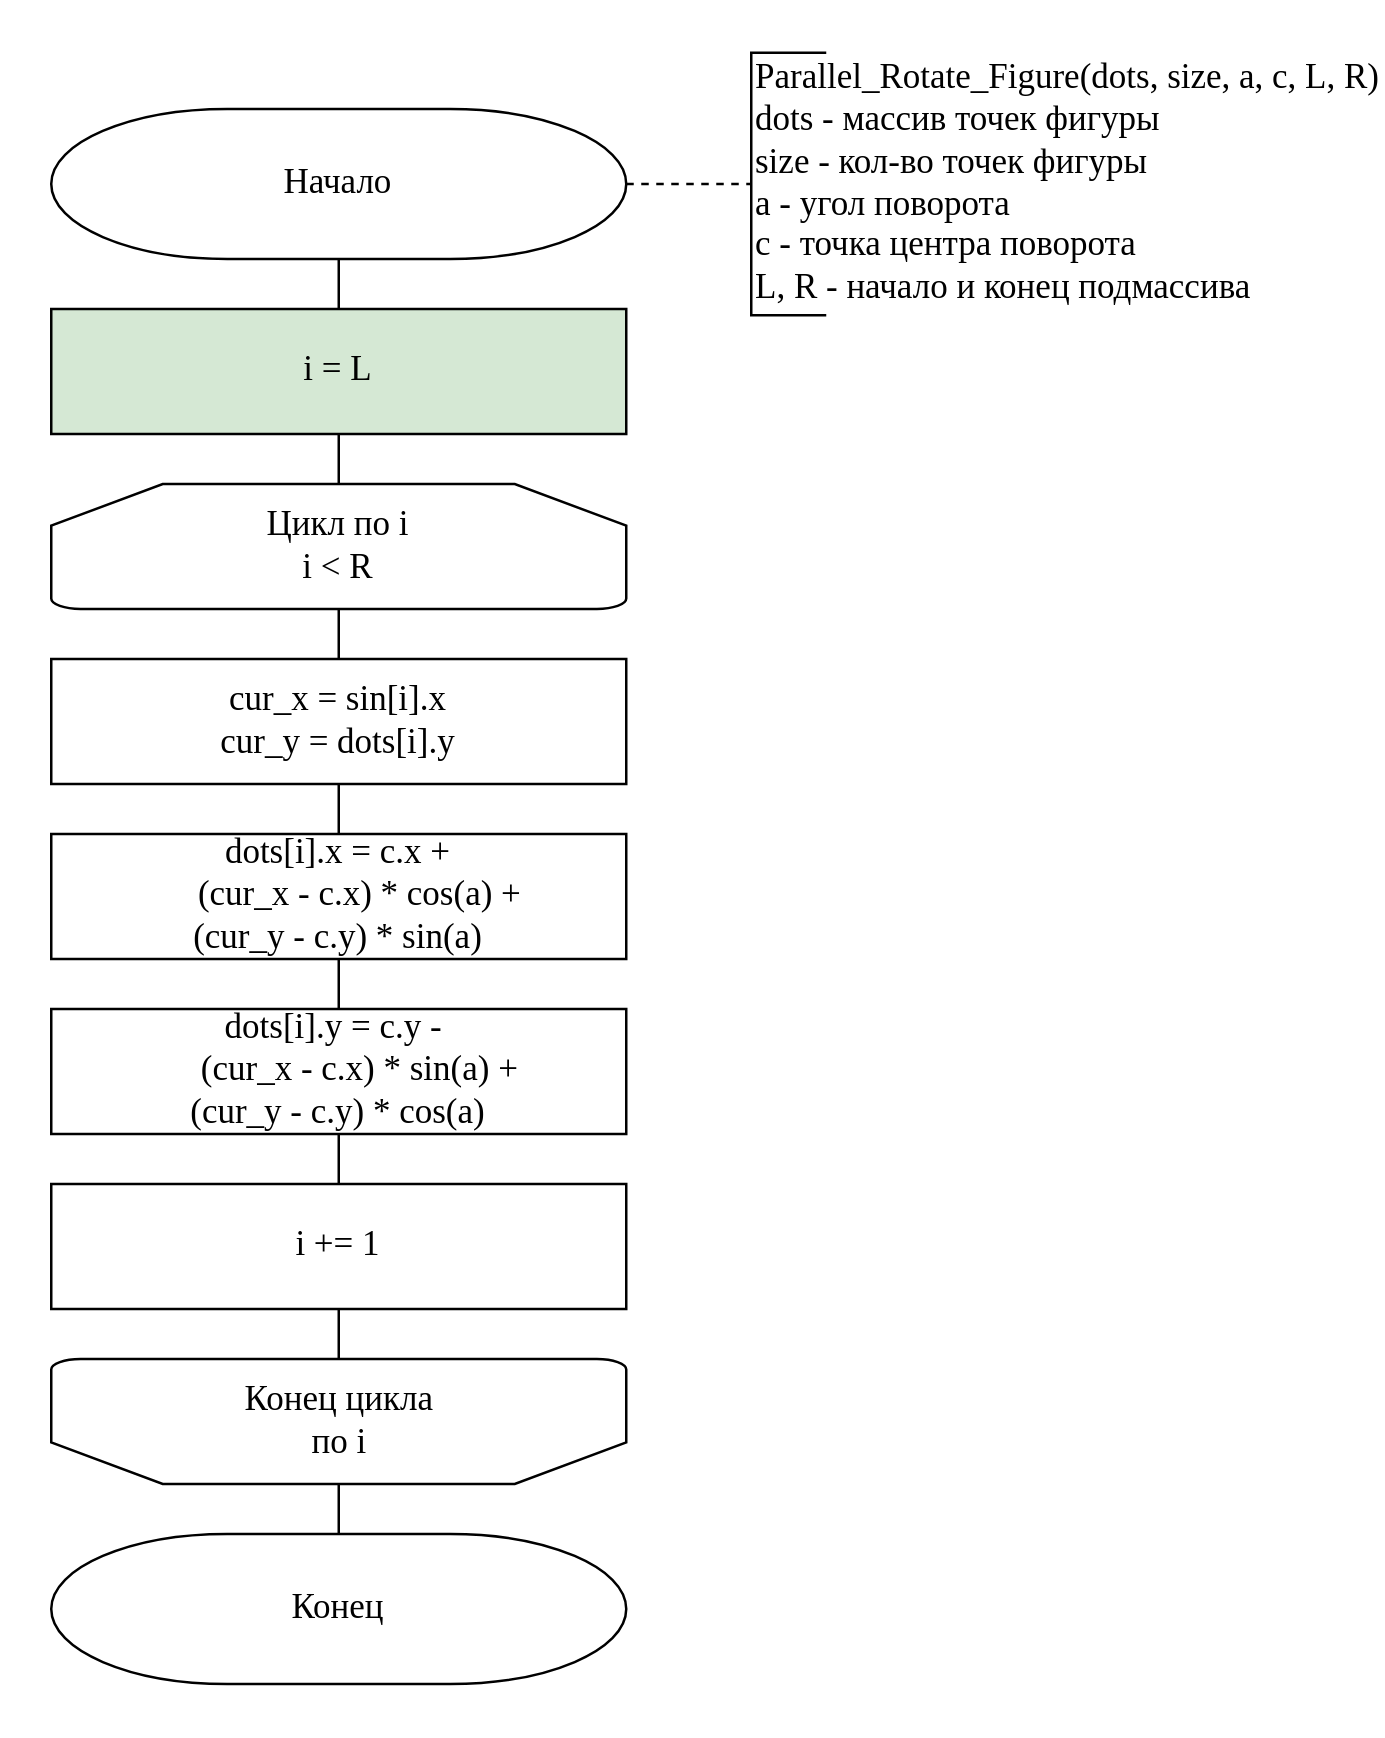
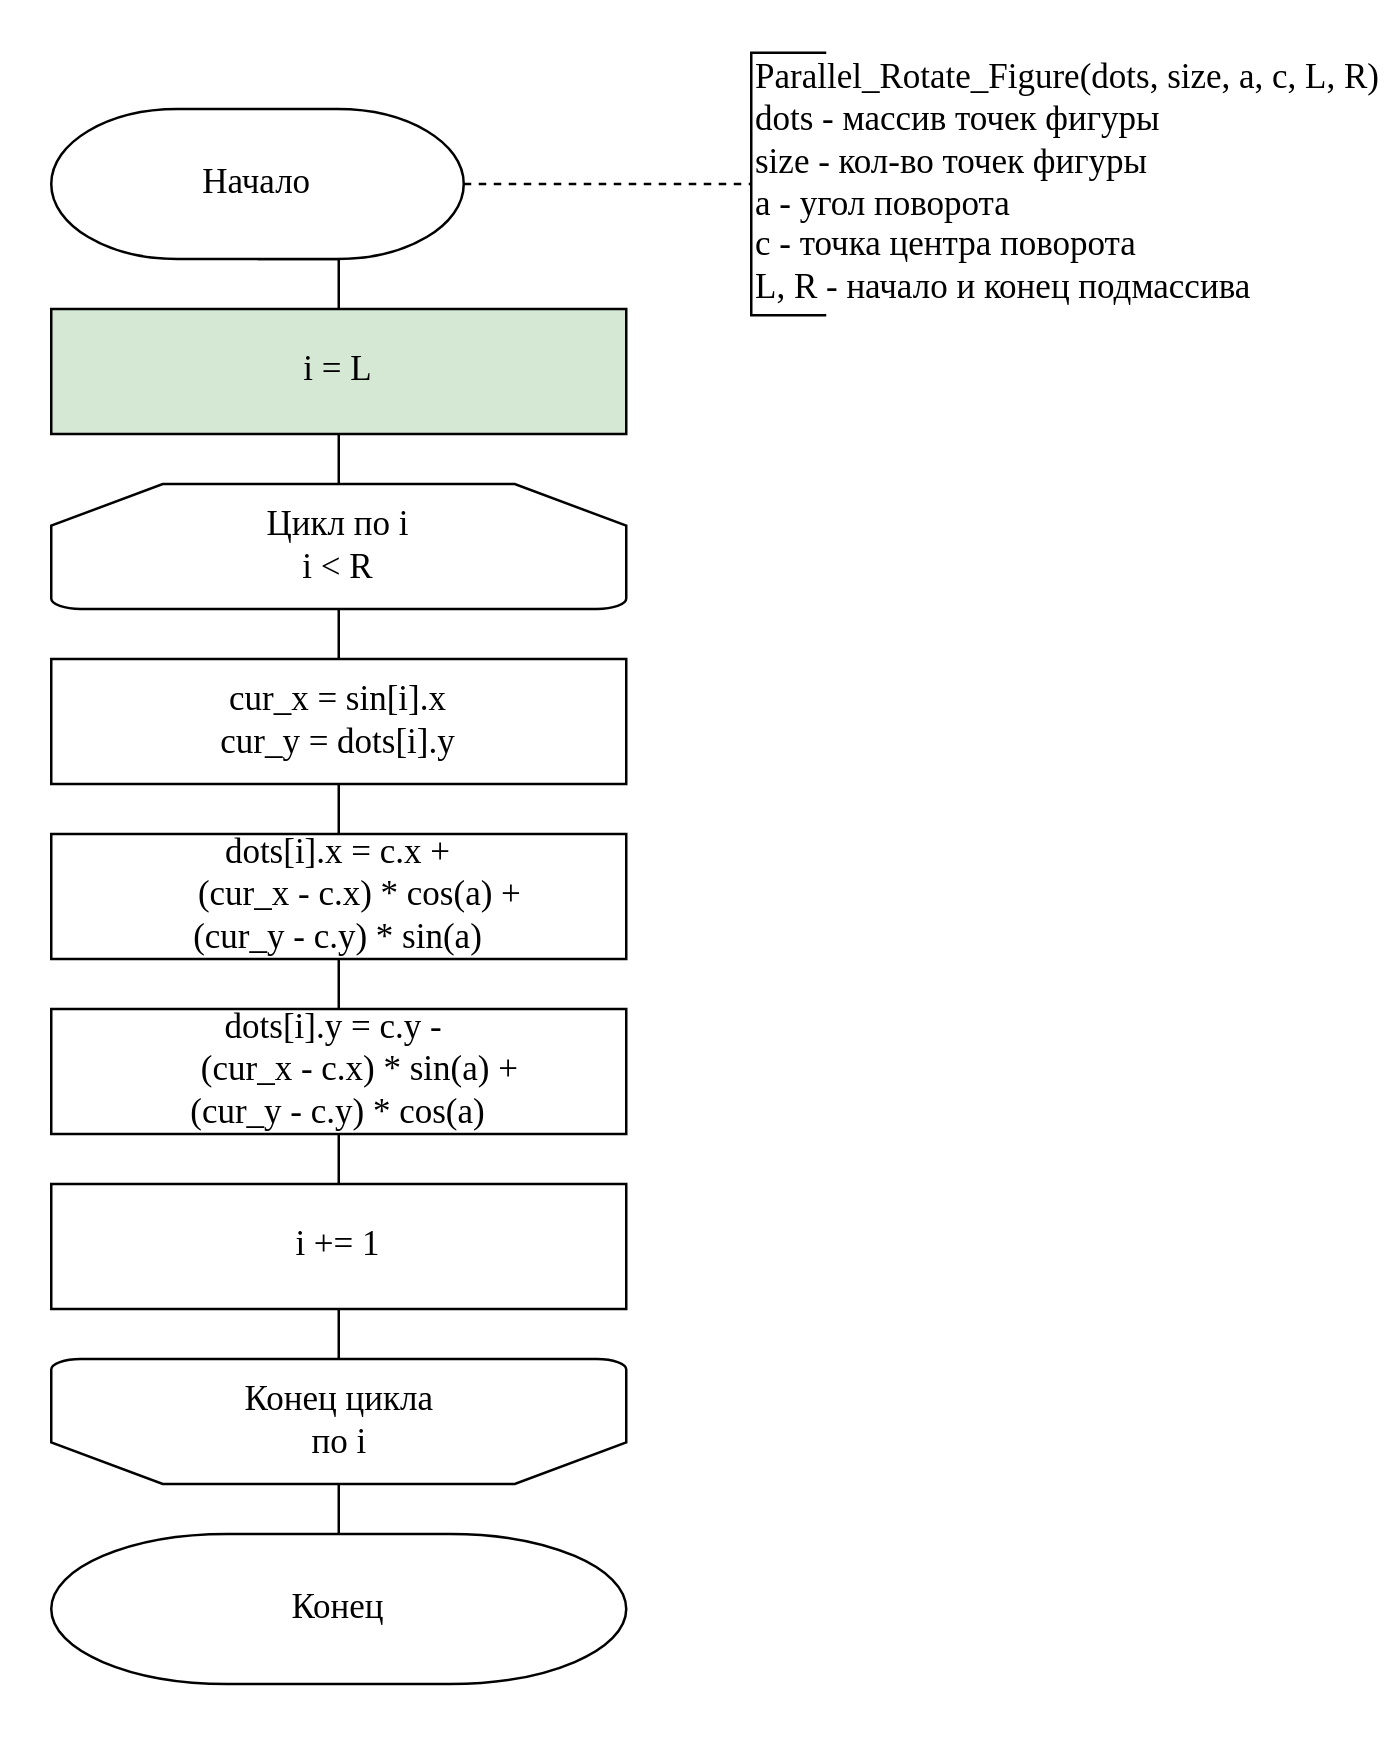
(339, 184) -> (258, 184)
